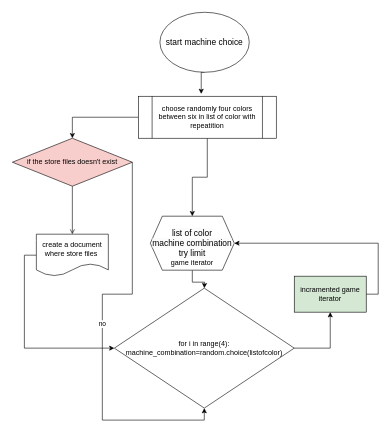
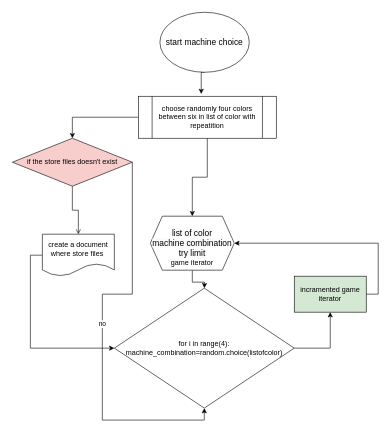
(72, 255) -> (78, 255)
